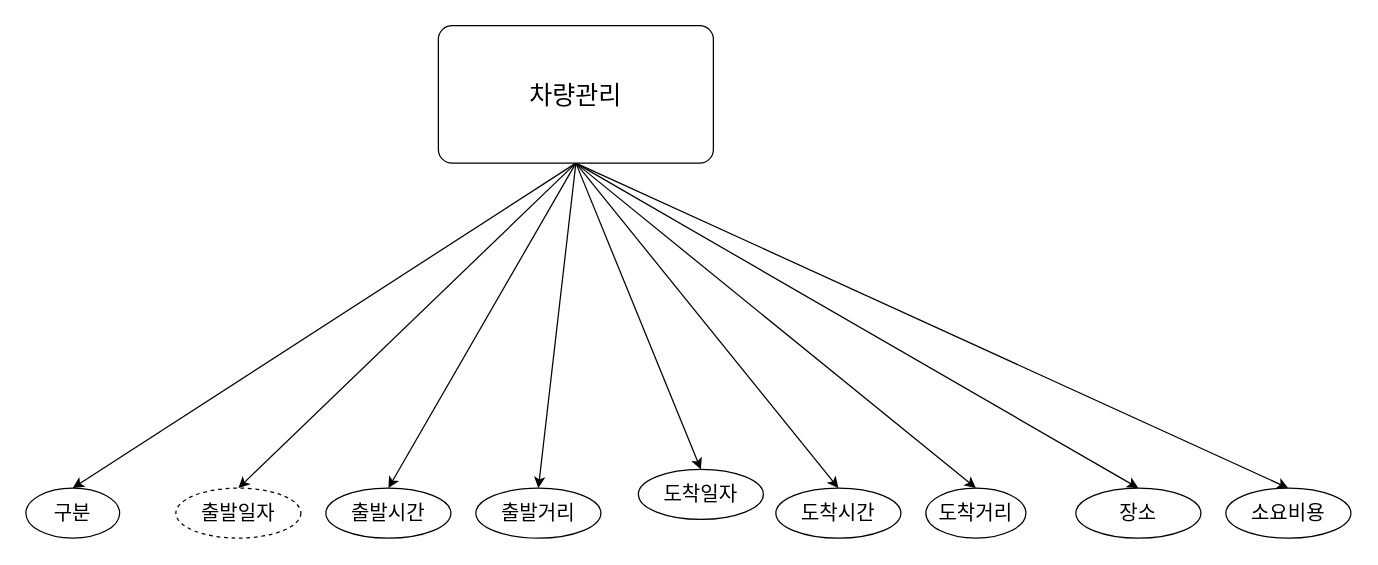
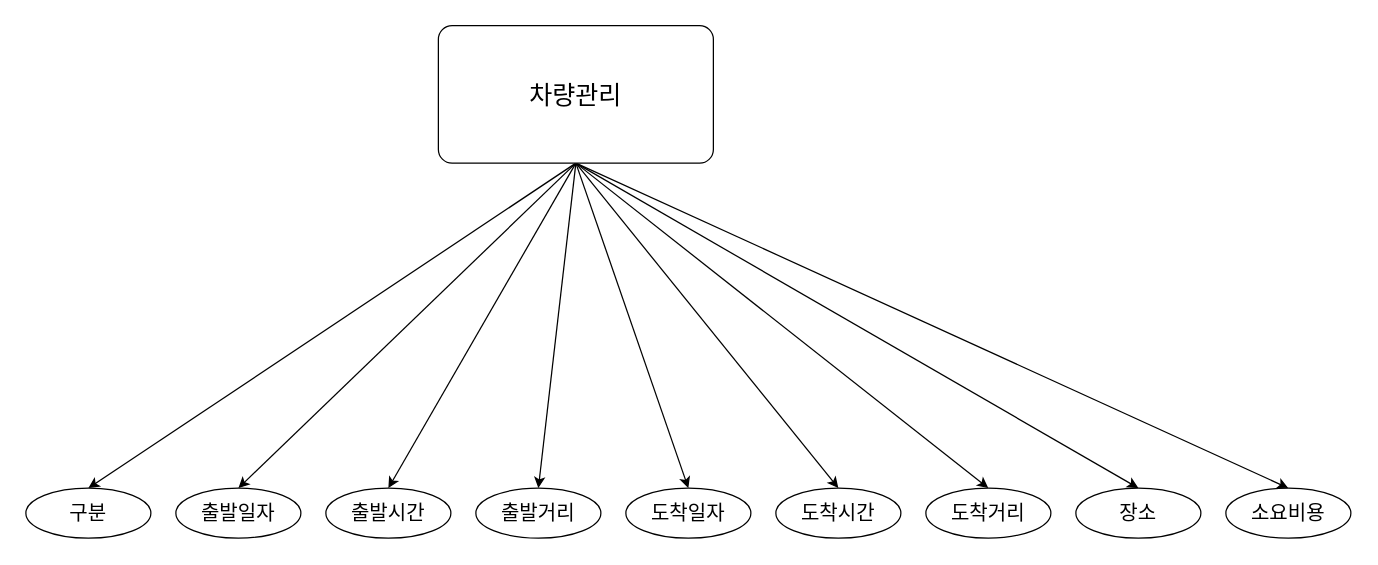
(701, 494) -> (688, 513)
(73, 513) -> (88, 513)
(238, 513) -> (238, 513)
(976, 513) -> (988, 513)
